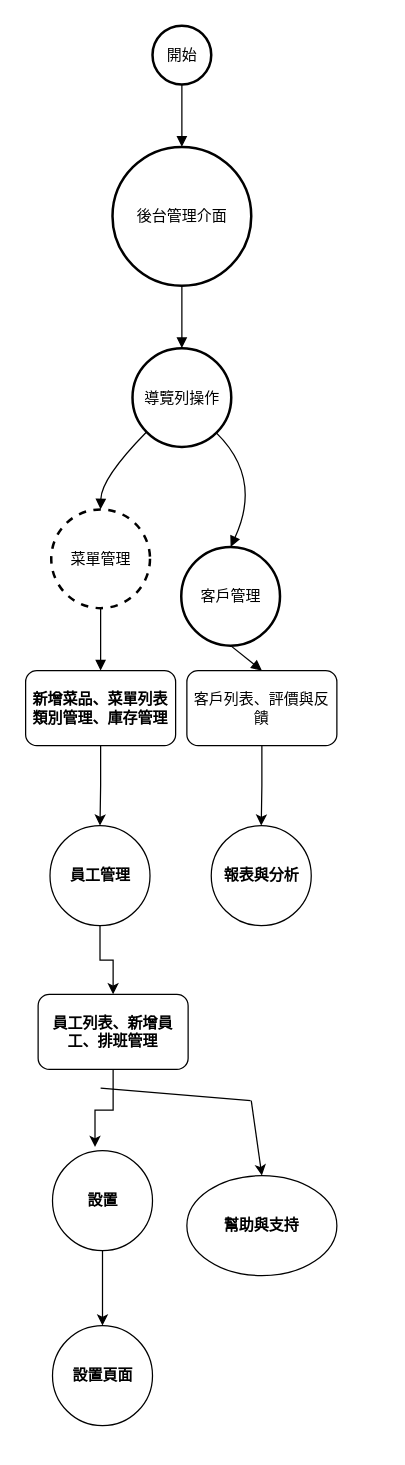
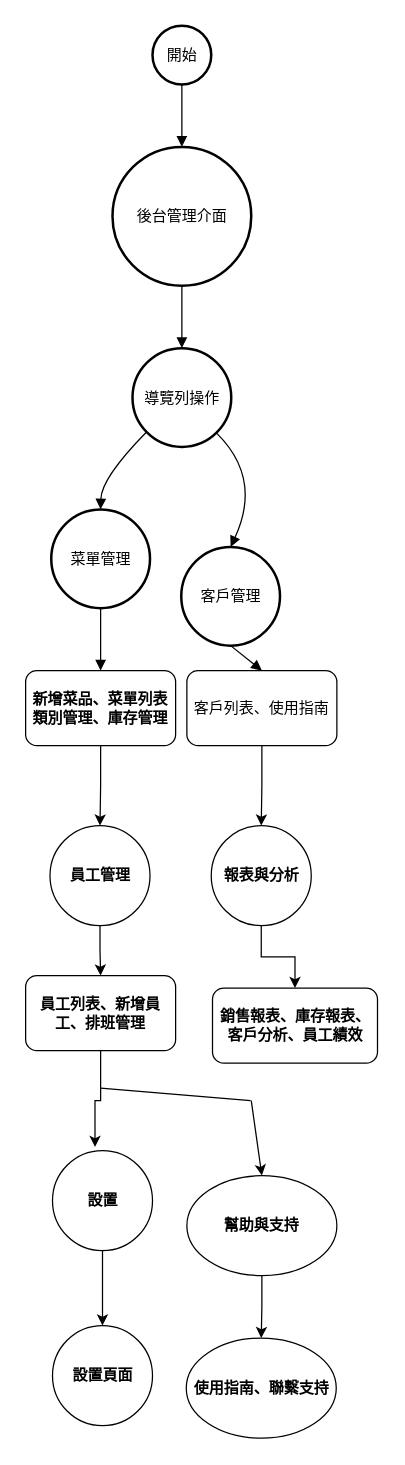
(101, 559) -> (101, 559)
(262, 708) -> (262, 708)
none -> (274, 957)
none -> (295, 1026)
(113, 1032) -> (101, 1013)
none -> (262, 1303)
none -> (261, 1388)
